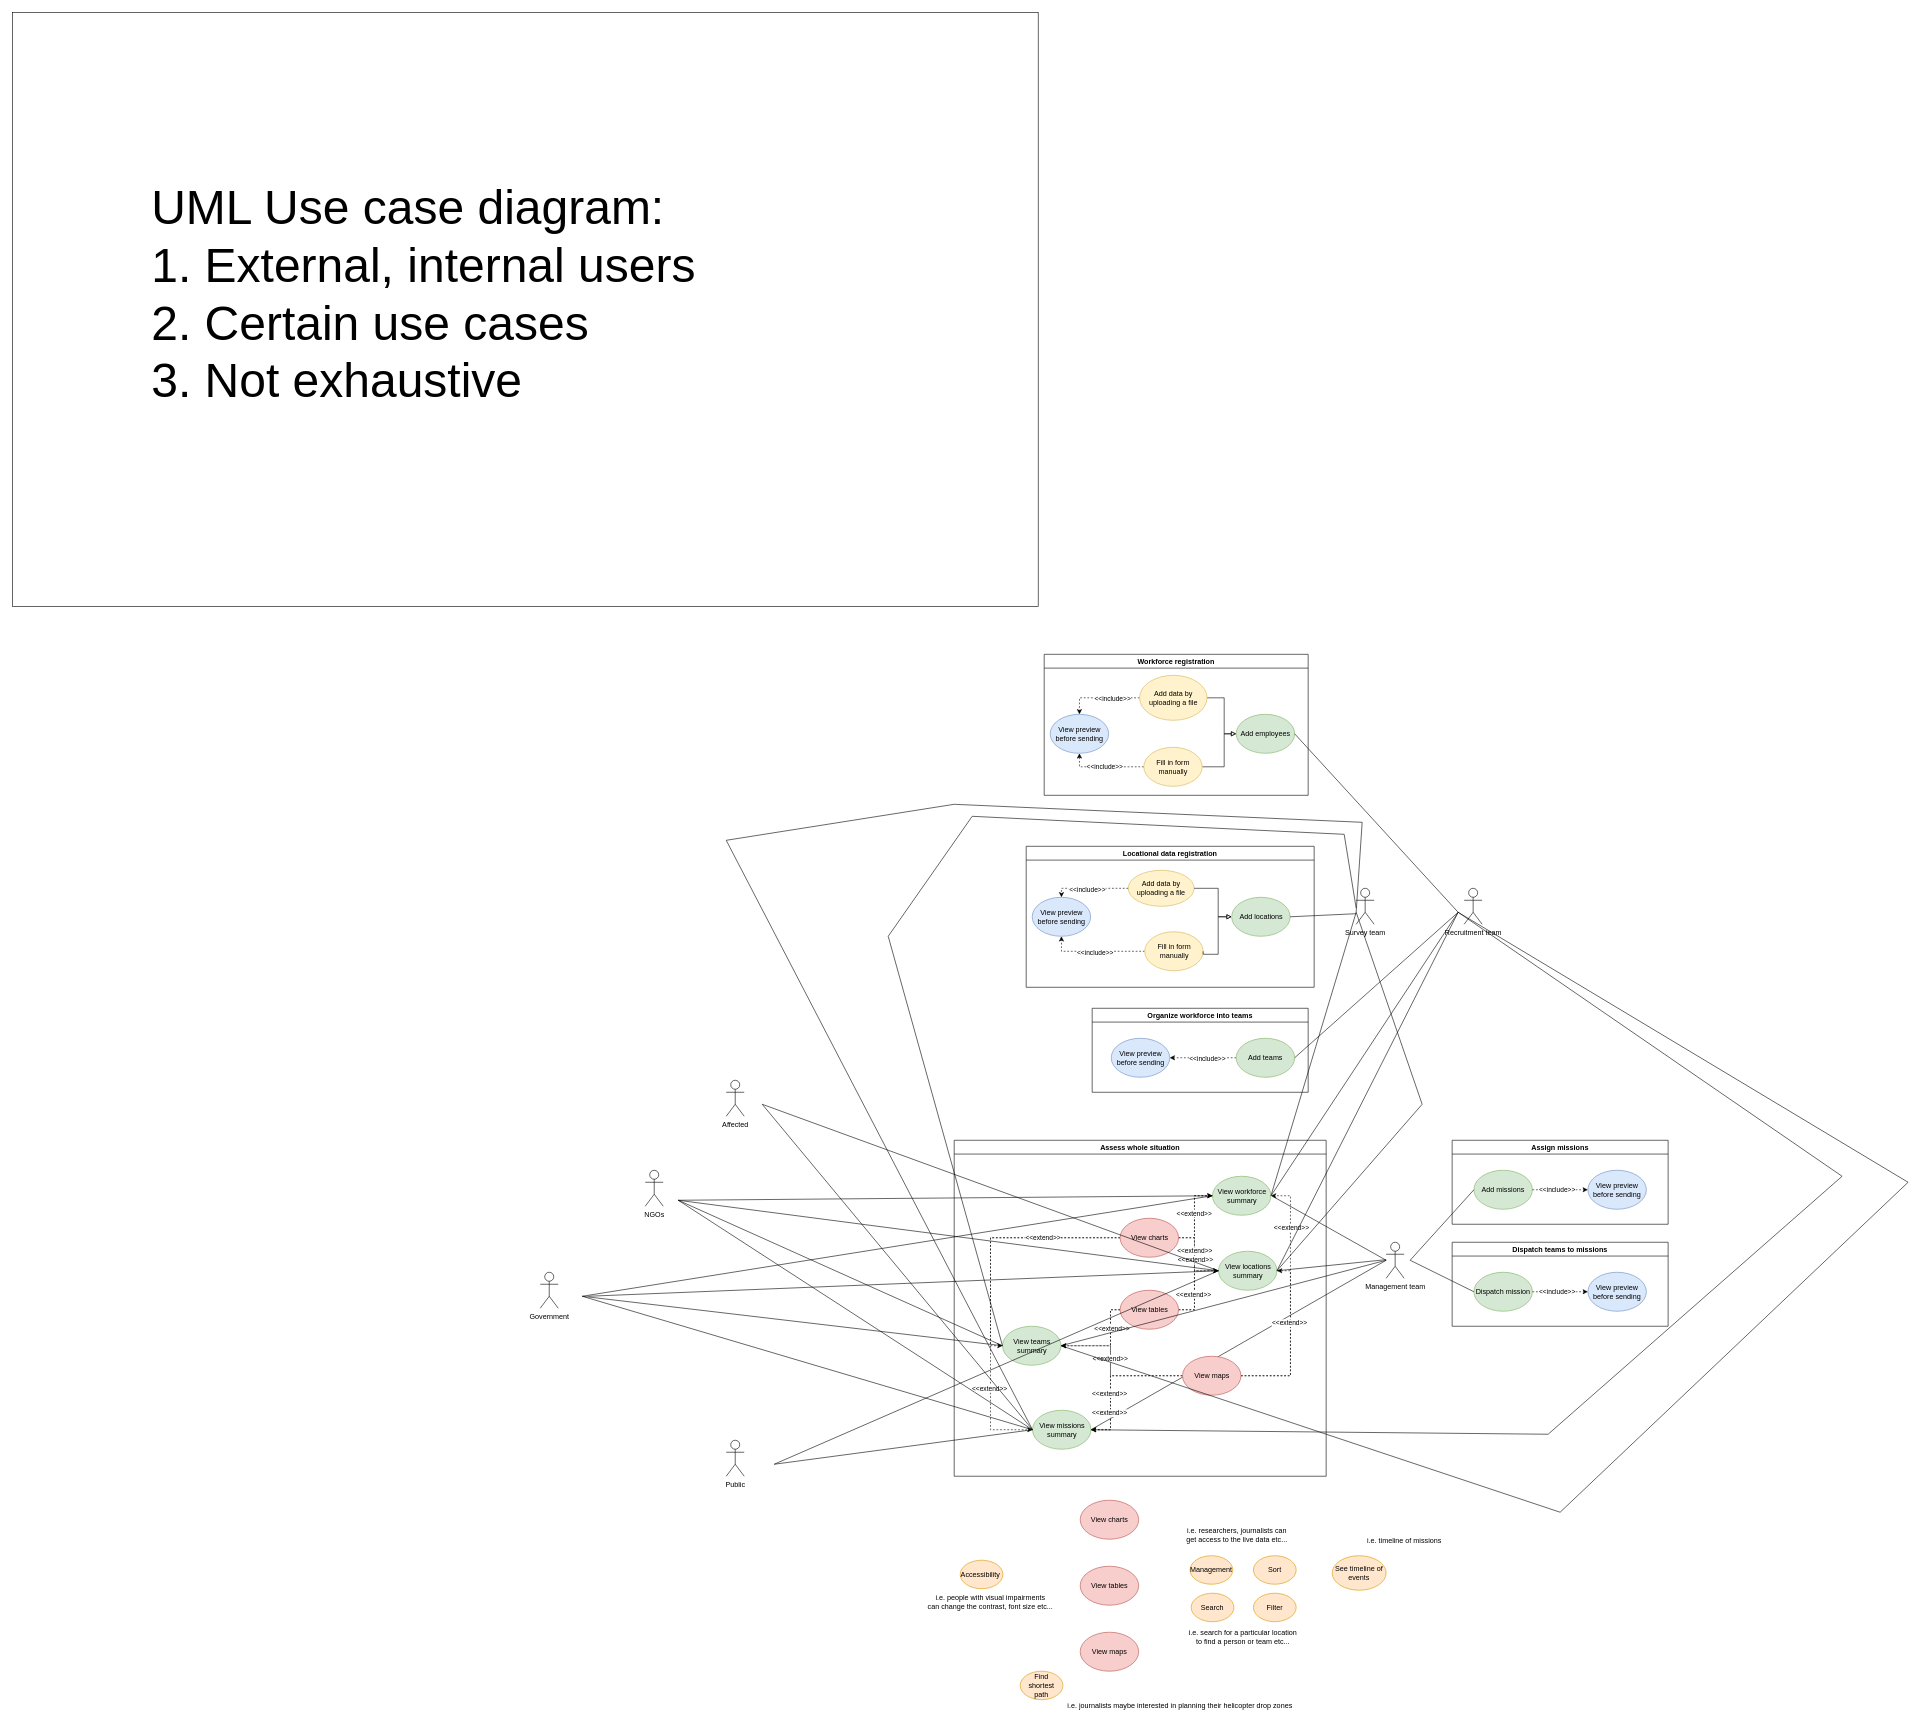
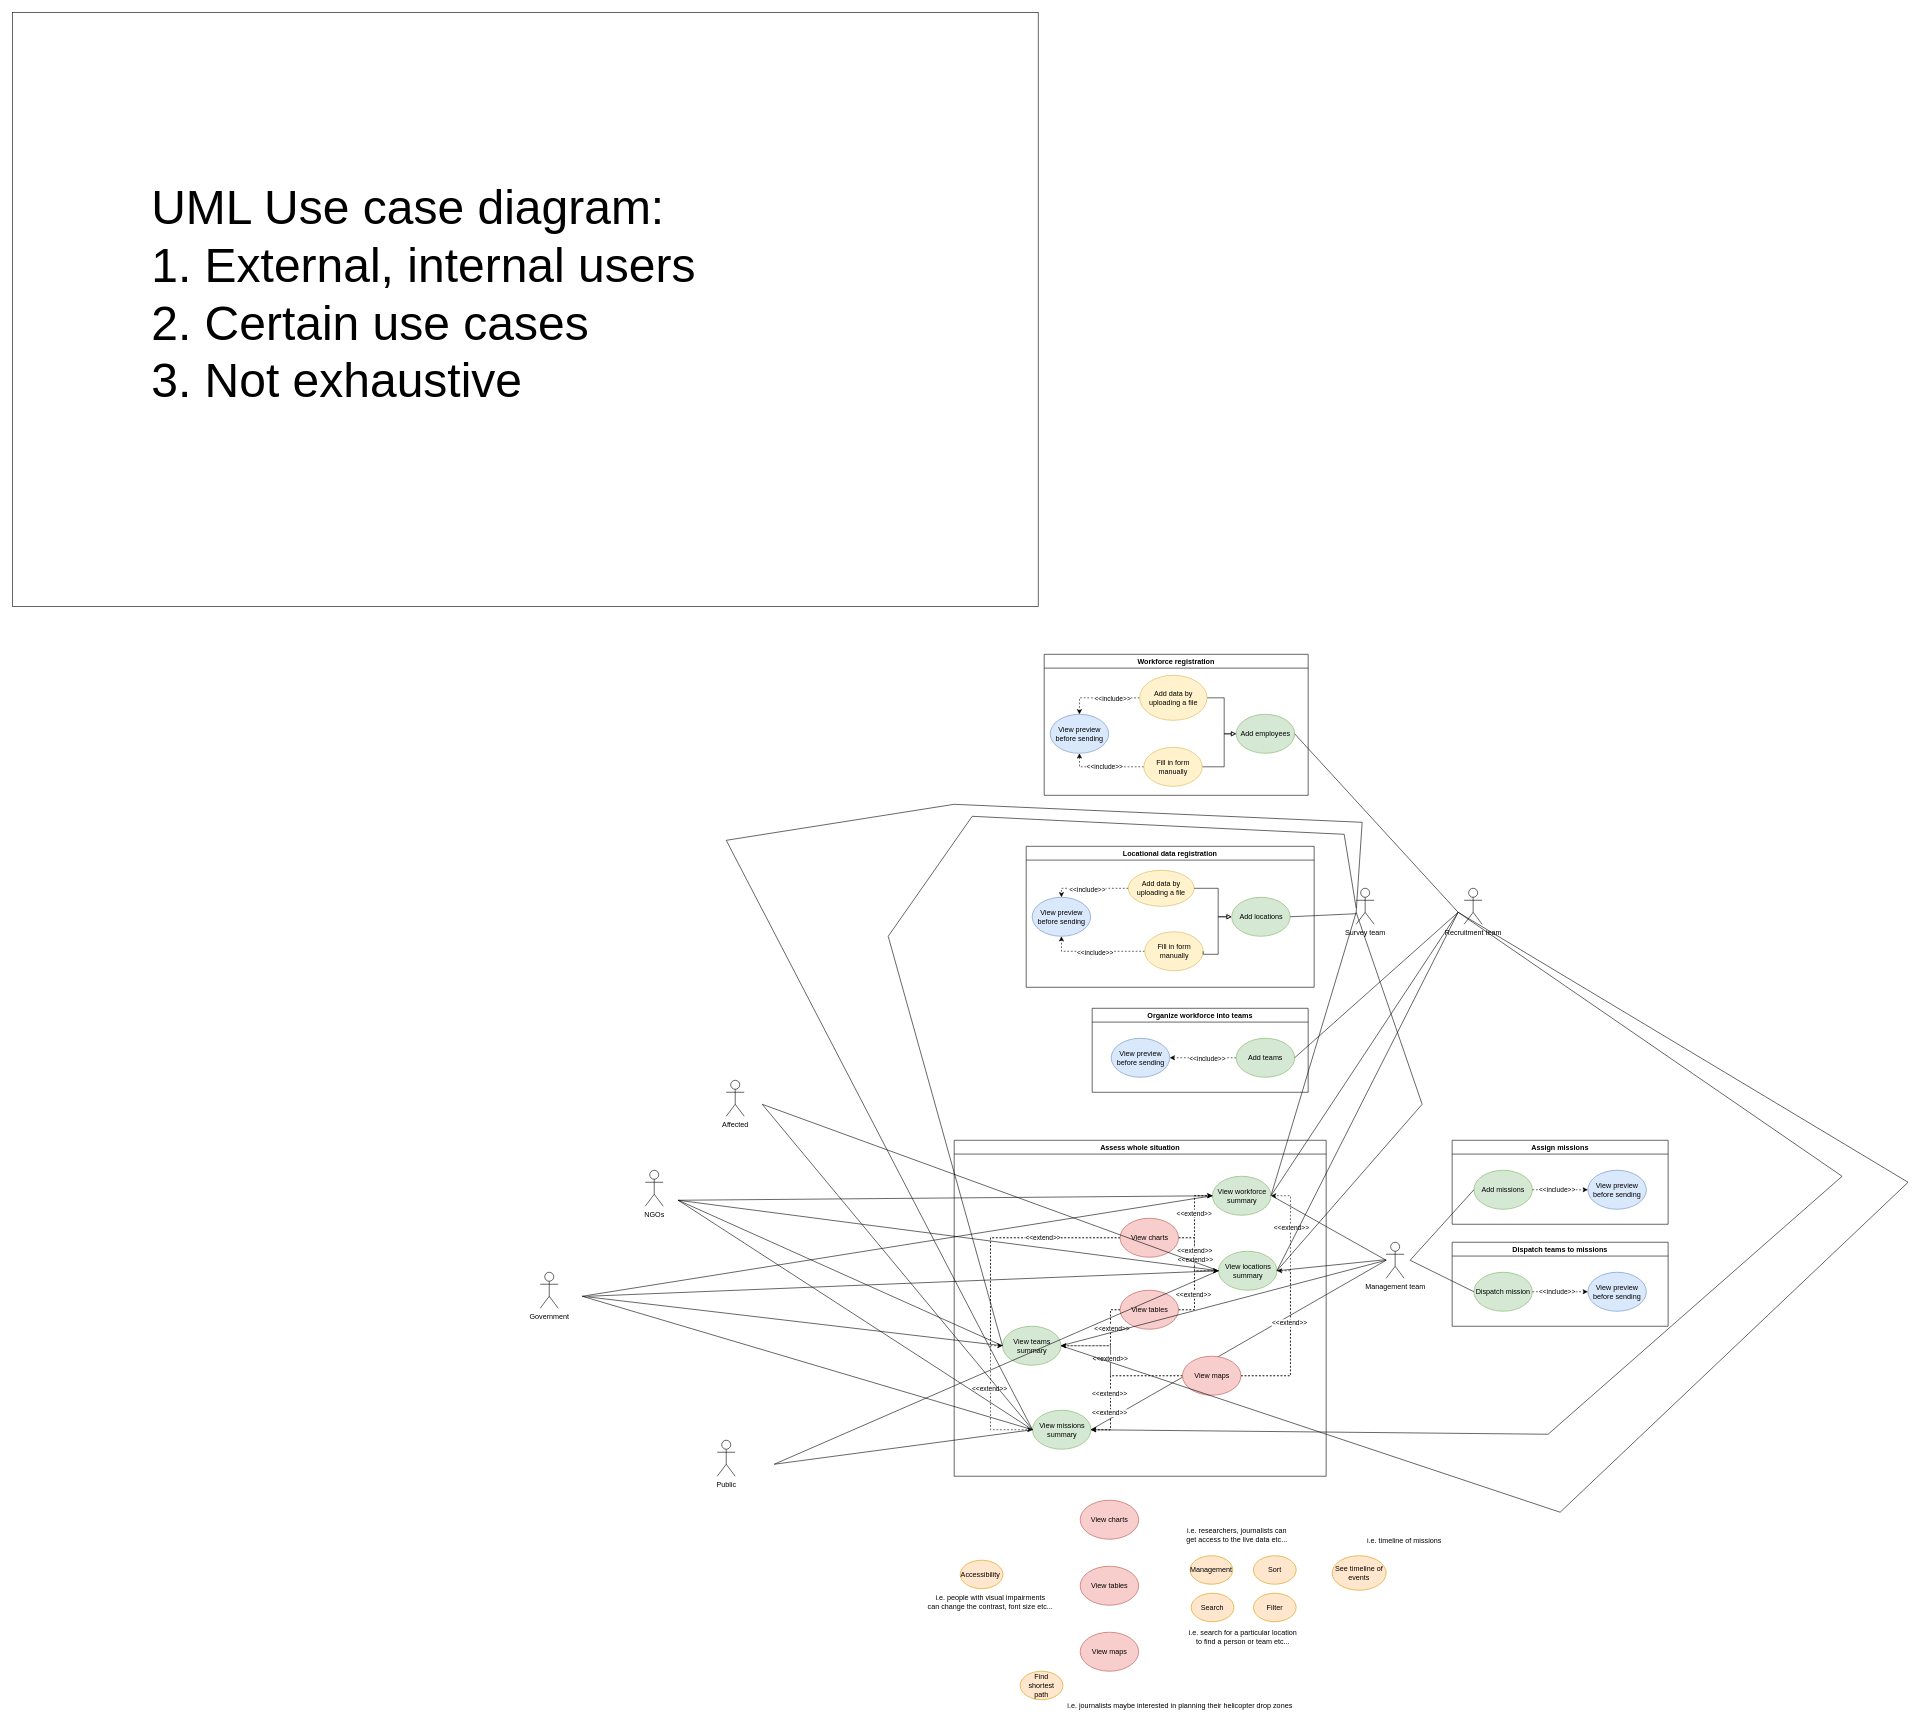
(735, 1458) -> (726, 1458)
